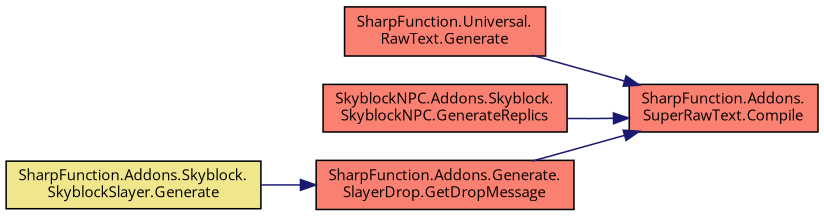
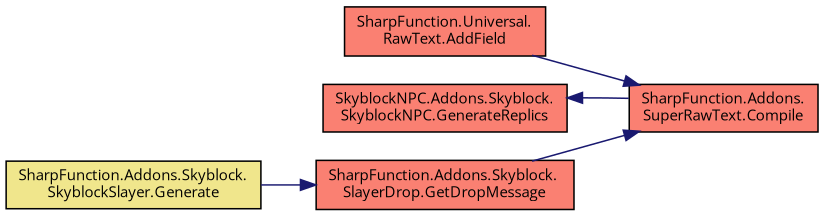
(445, 31) -> (445, 31)
(590, 119) -> (606, 98)
(445, 185) -> (445, 185)
